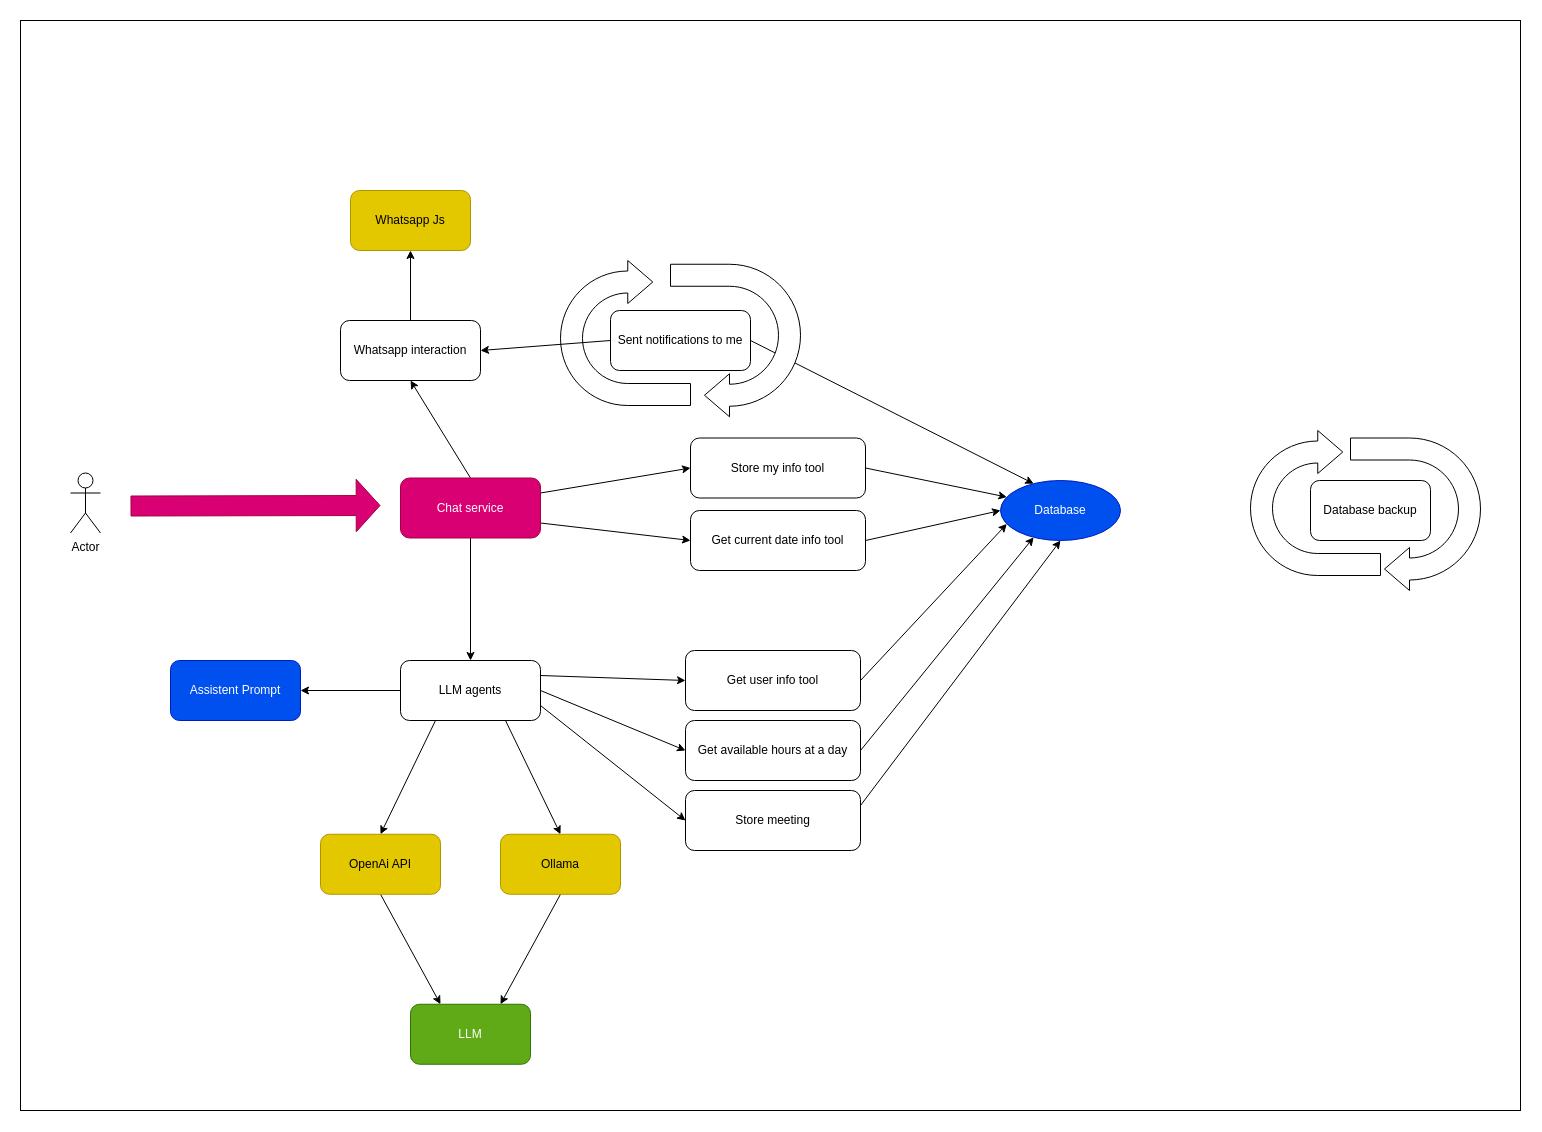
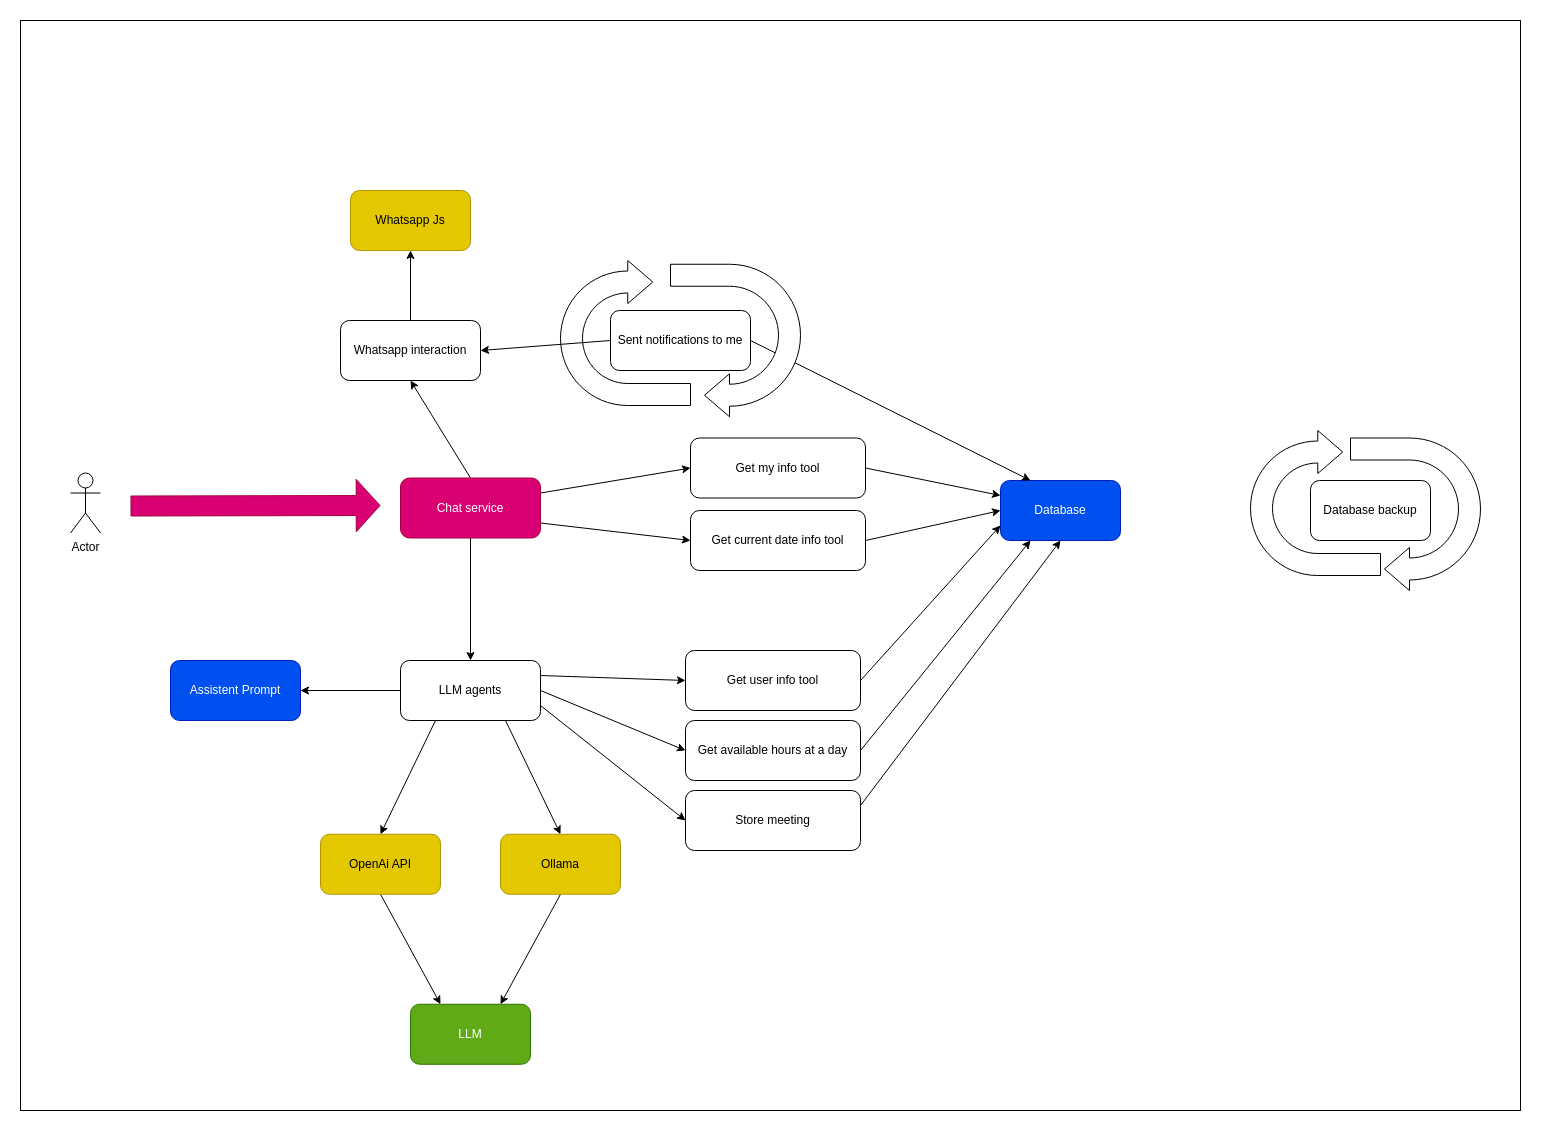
(778, 469) -> (778, 469)
(1061, 511) -> (1061, 511)
